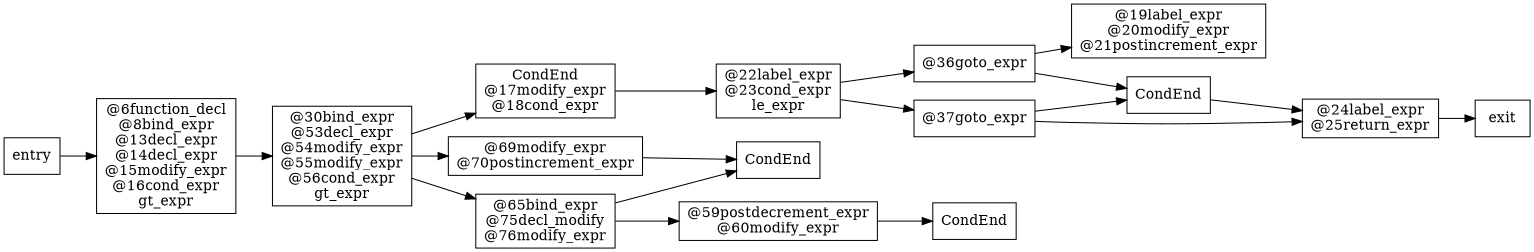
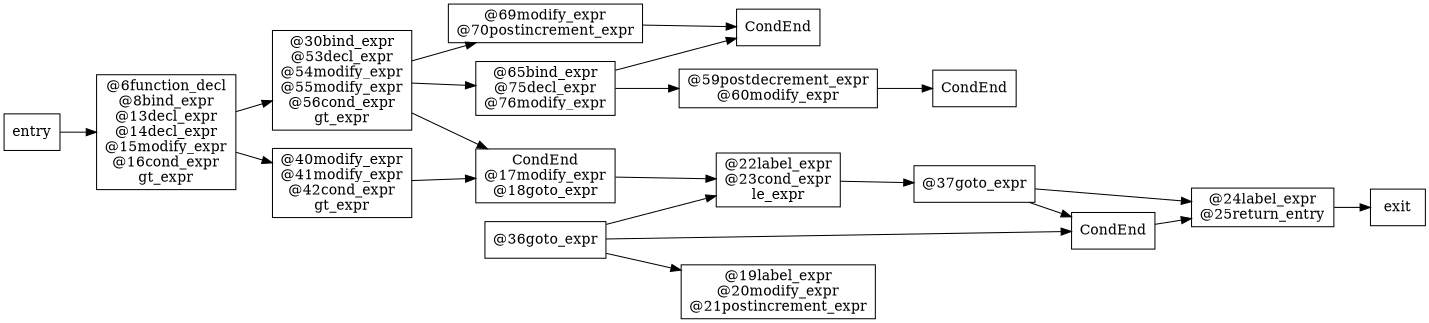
(872, 78) -> (656, 211)
(545, 91) -> (545, 176)
(1370, 118) -> (1263, 207)
none -> (342, 183)
(545, 221) -> (545, 88)
